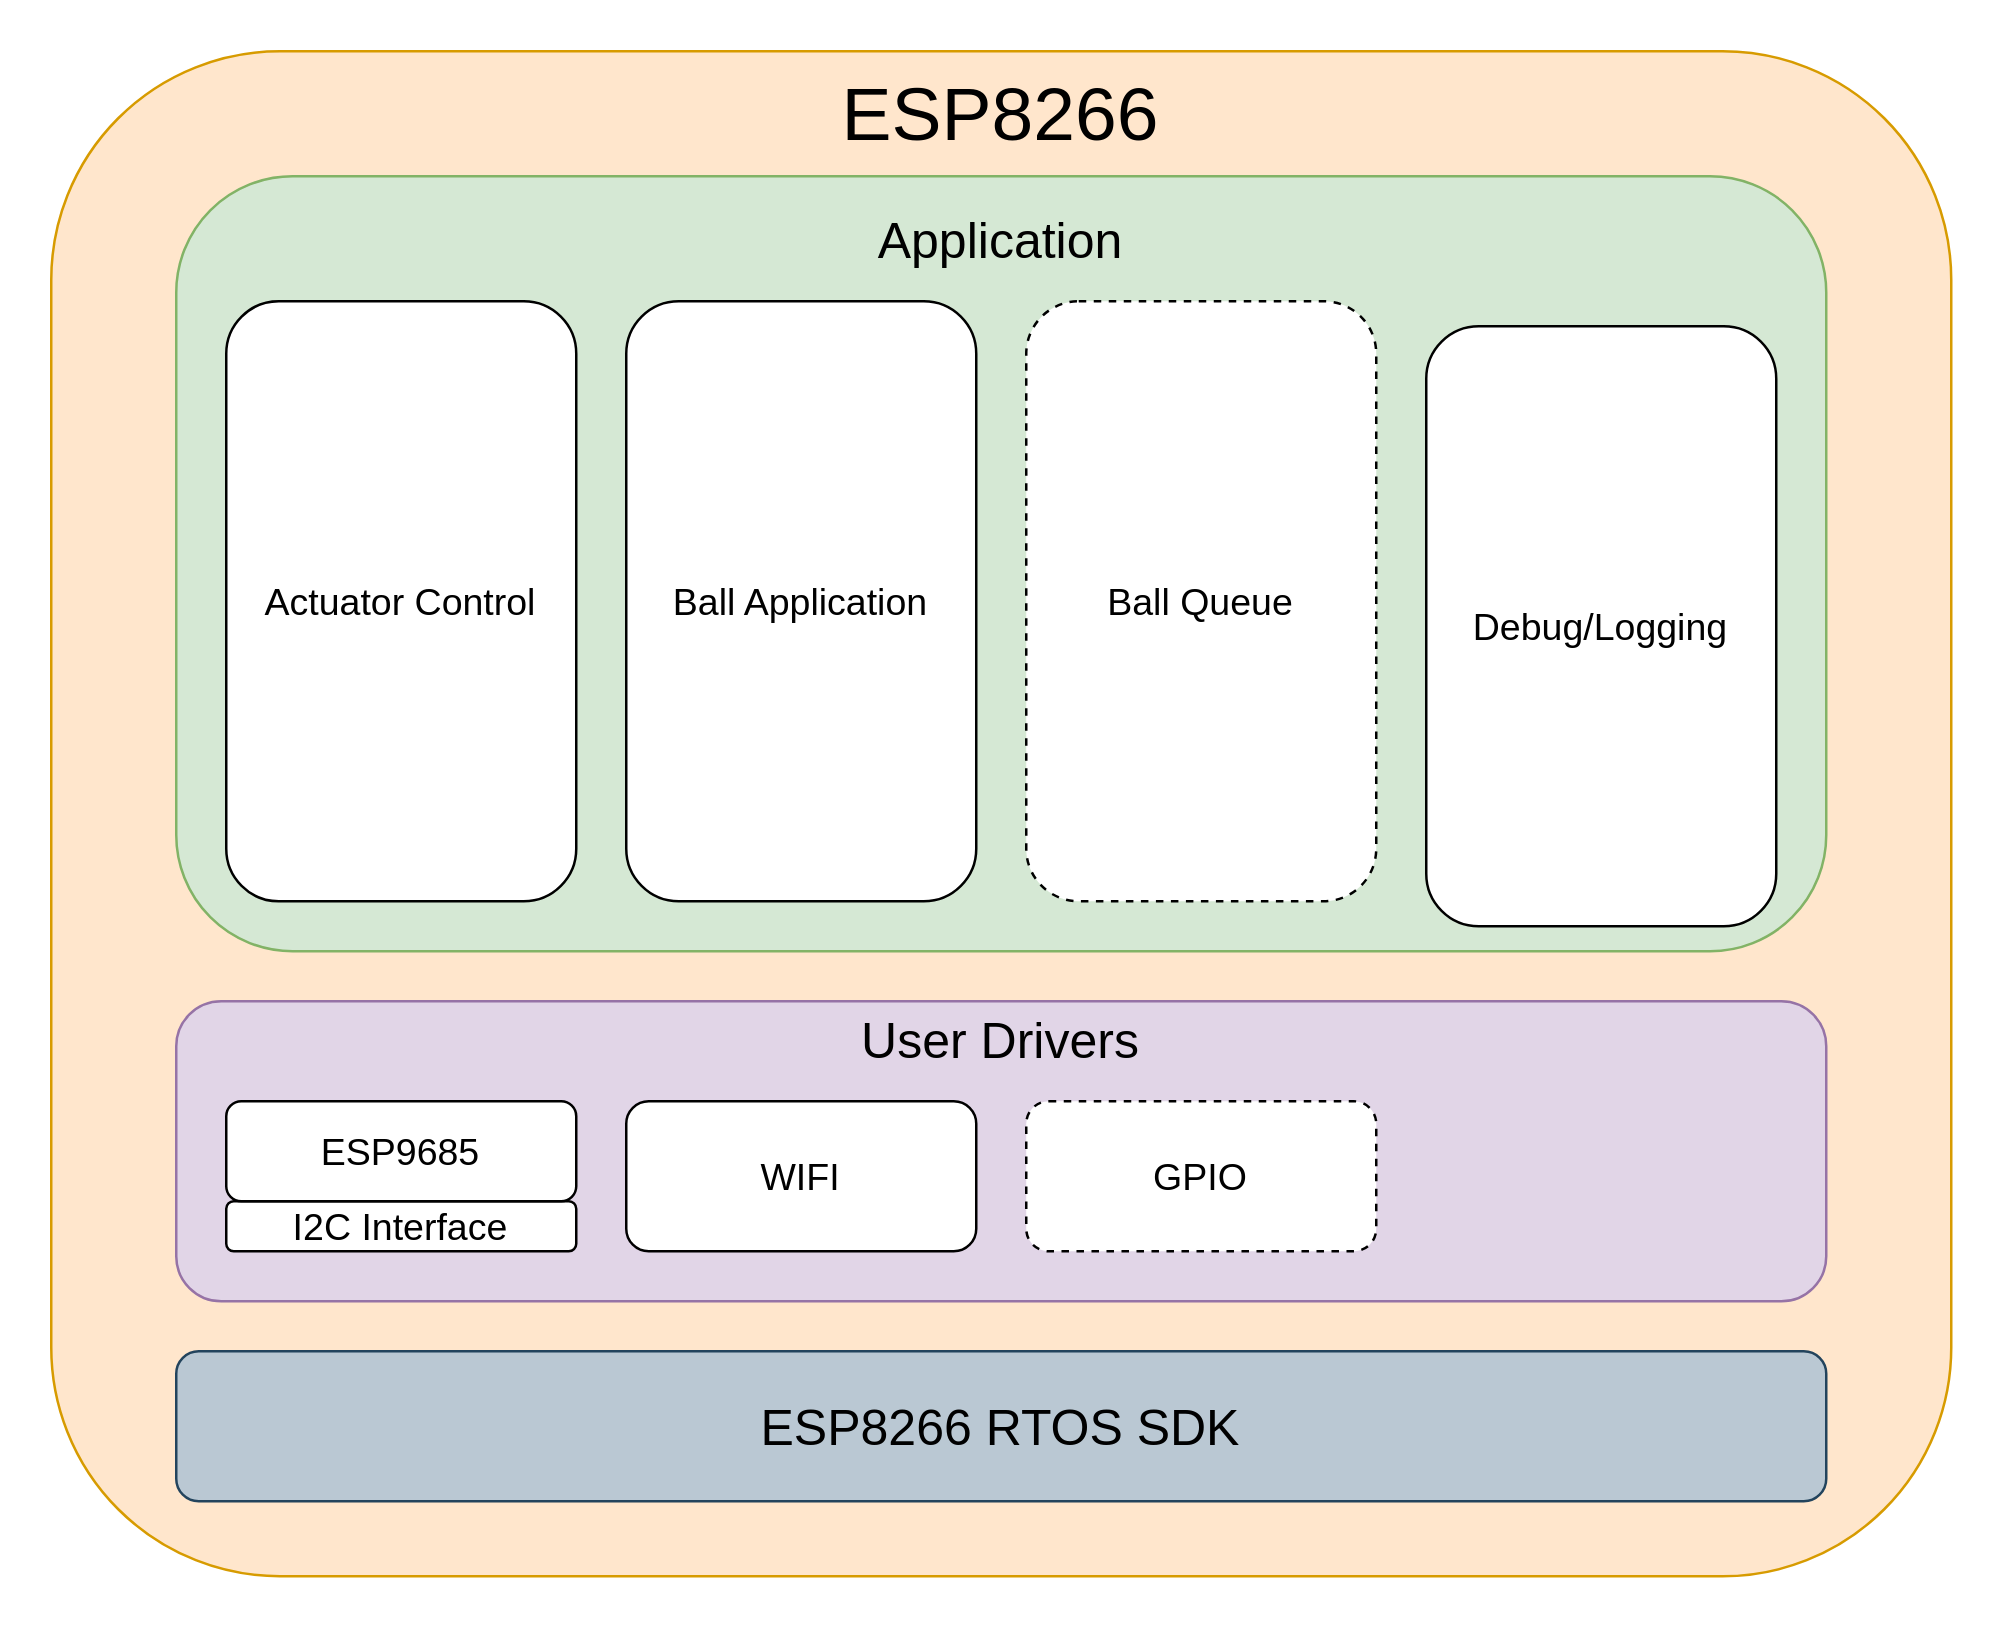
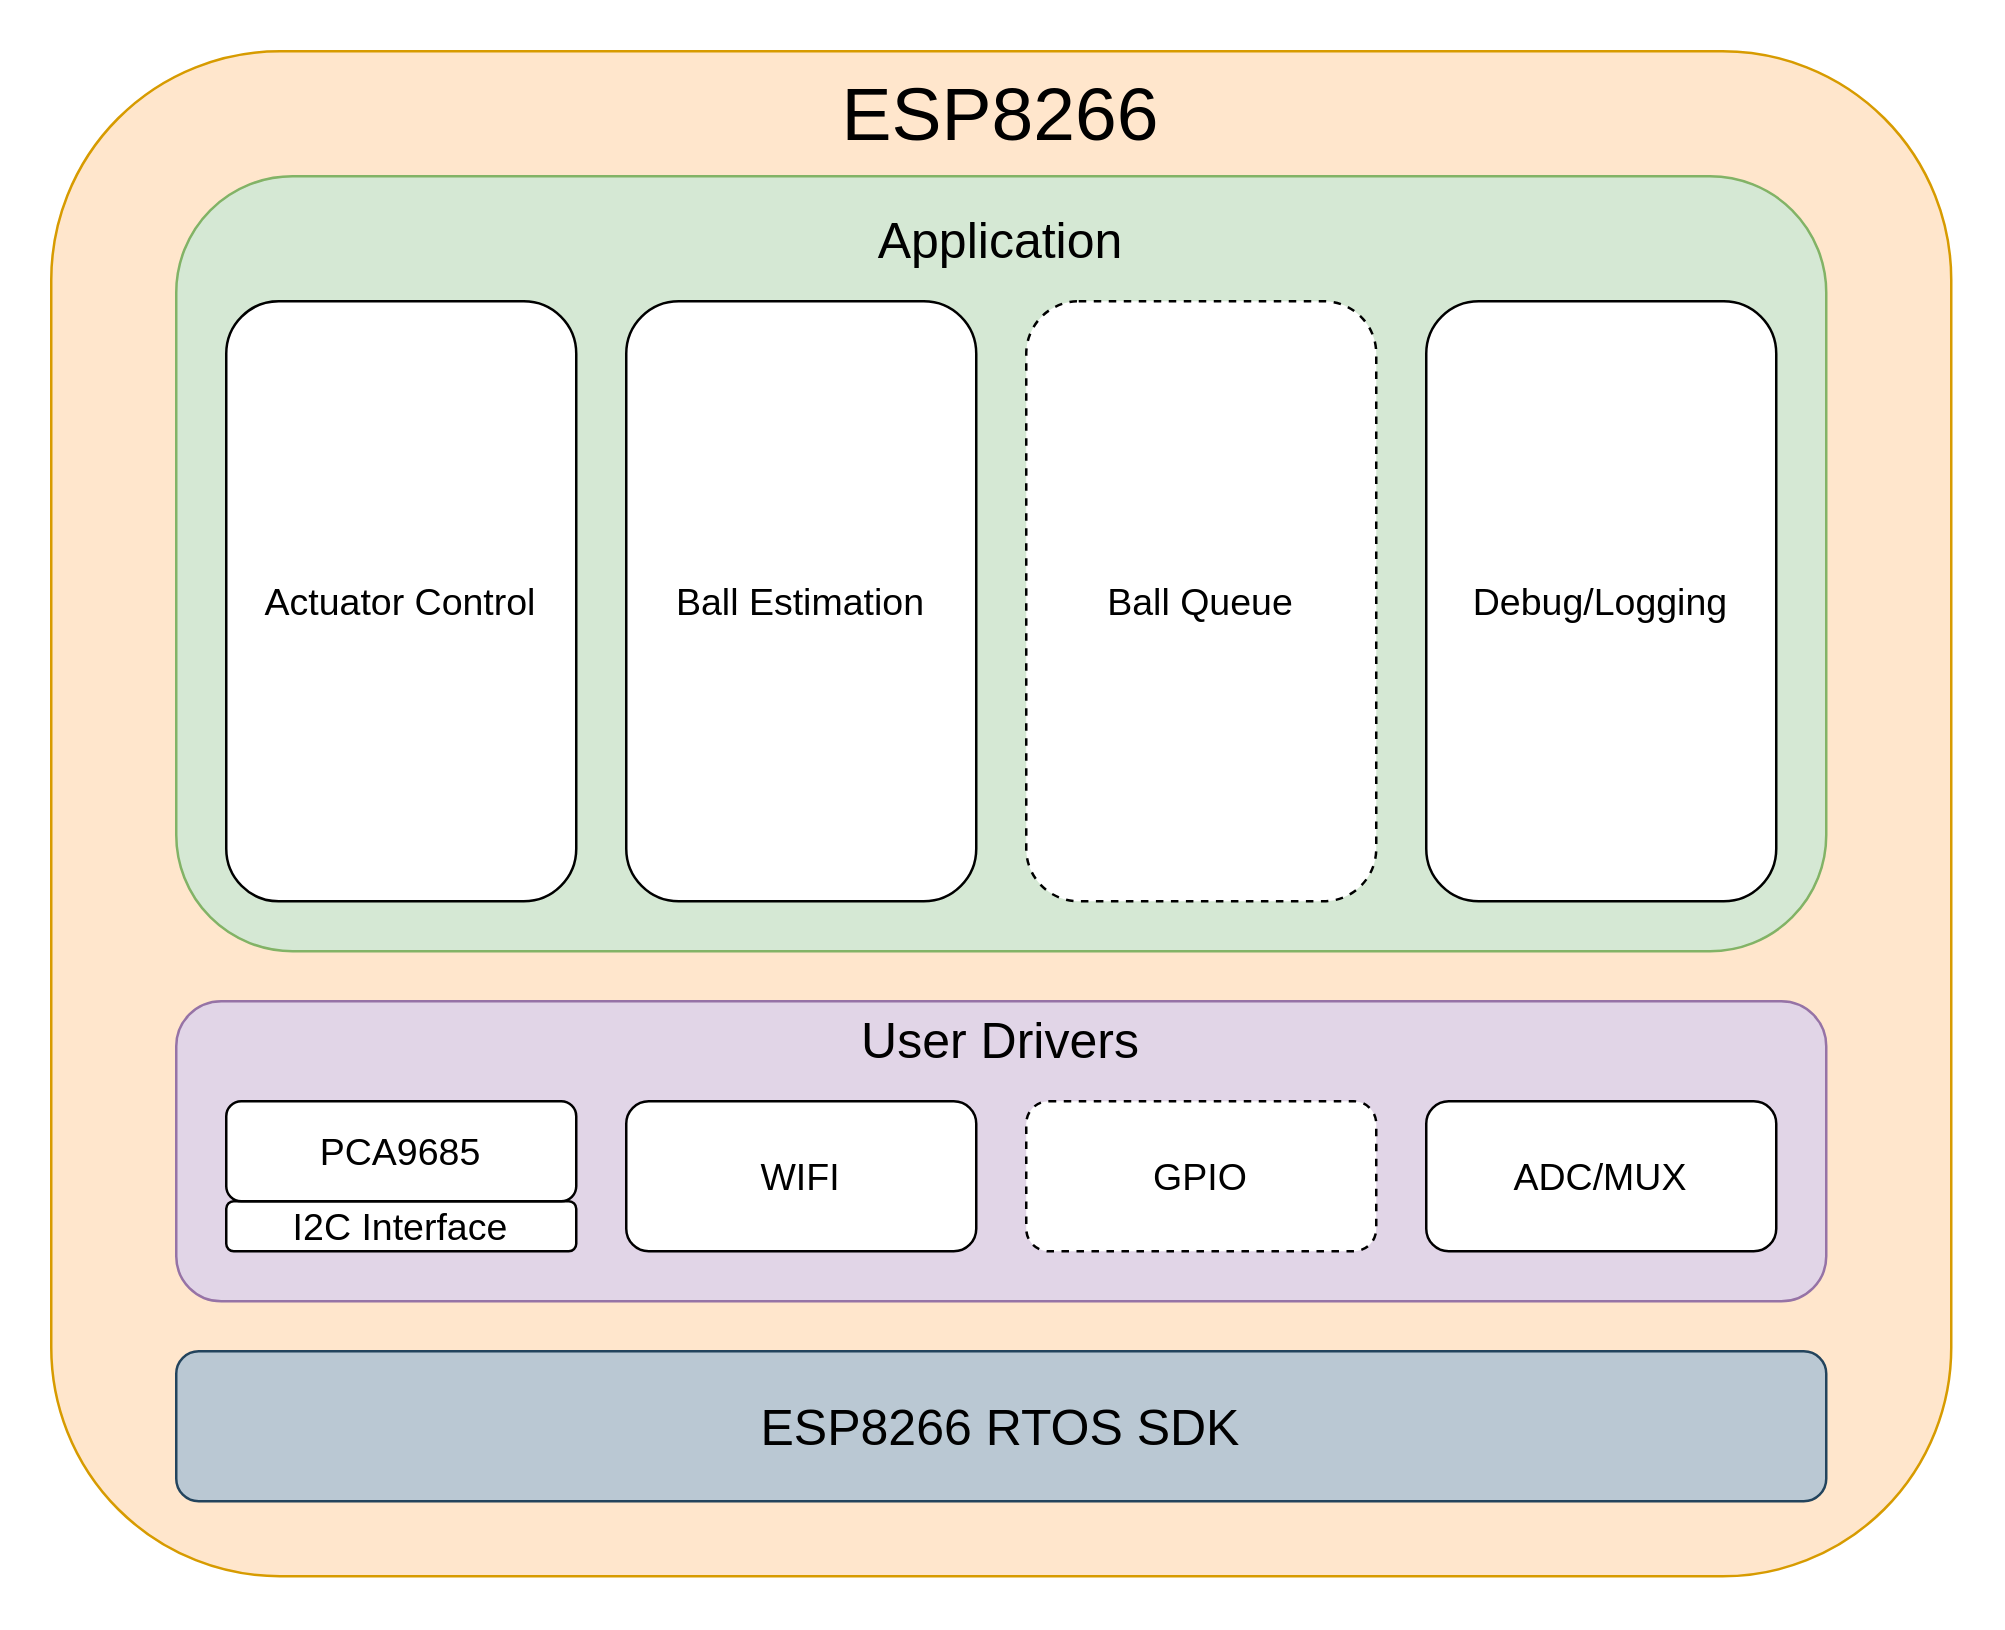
(801, 601) -> (801, 601)
(1601, 626) -> (1601, 601)
(401, 1151) -> (401, 1151)
none -> (1601, 1176)
